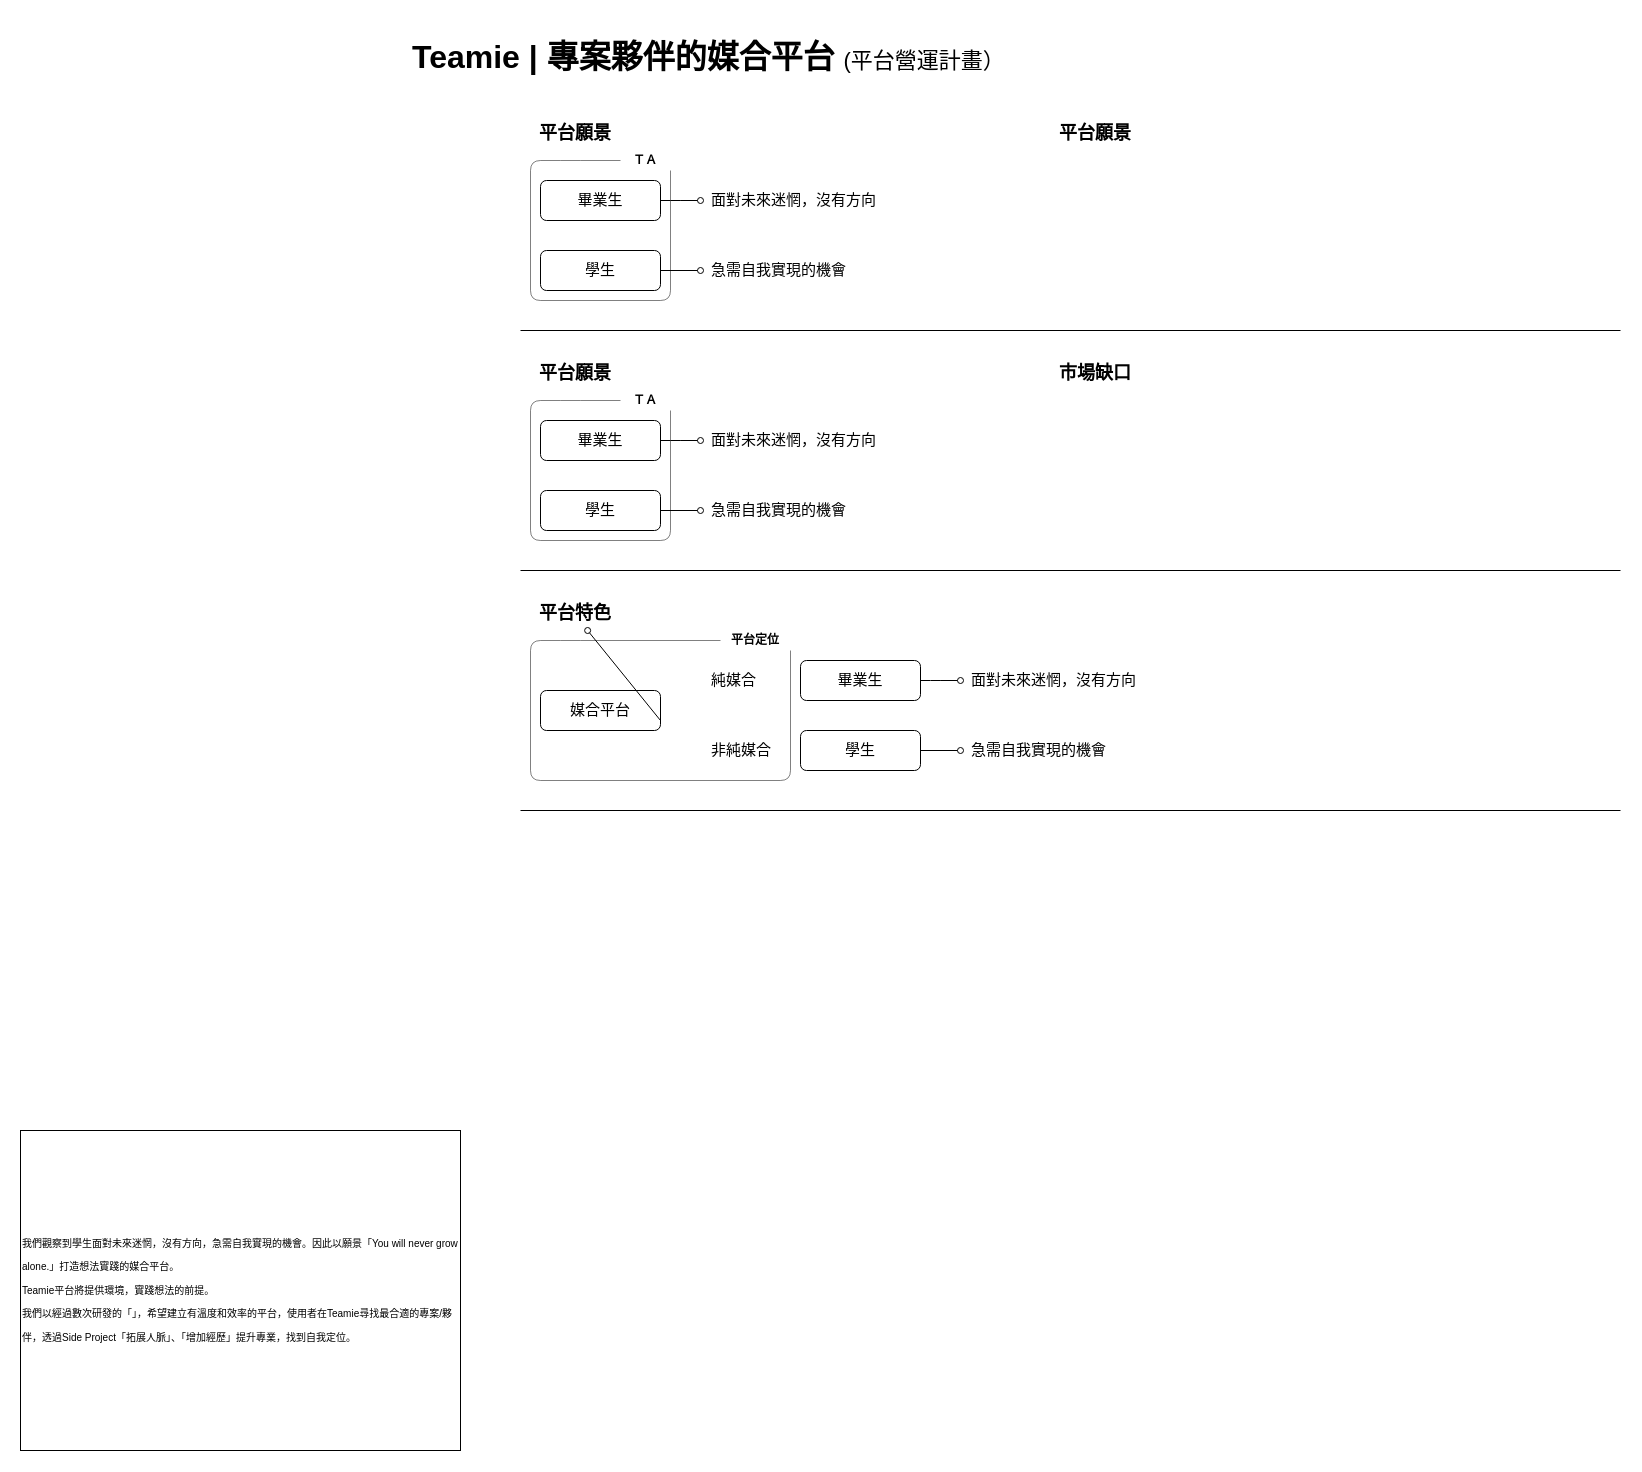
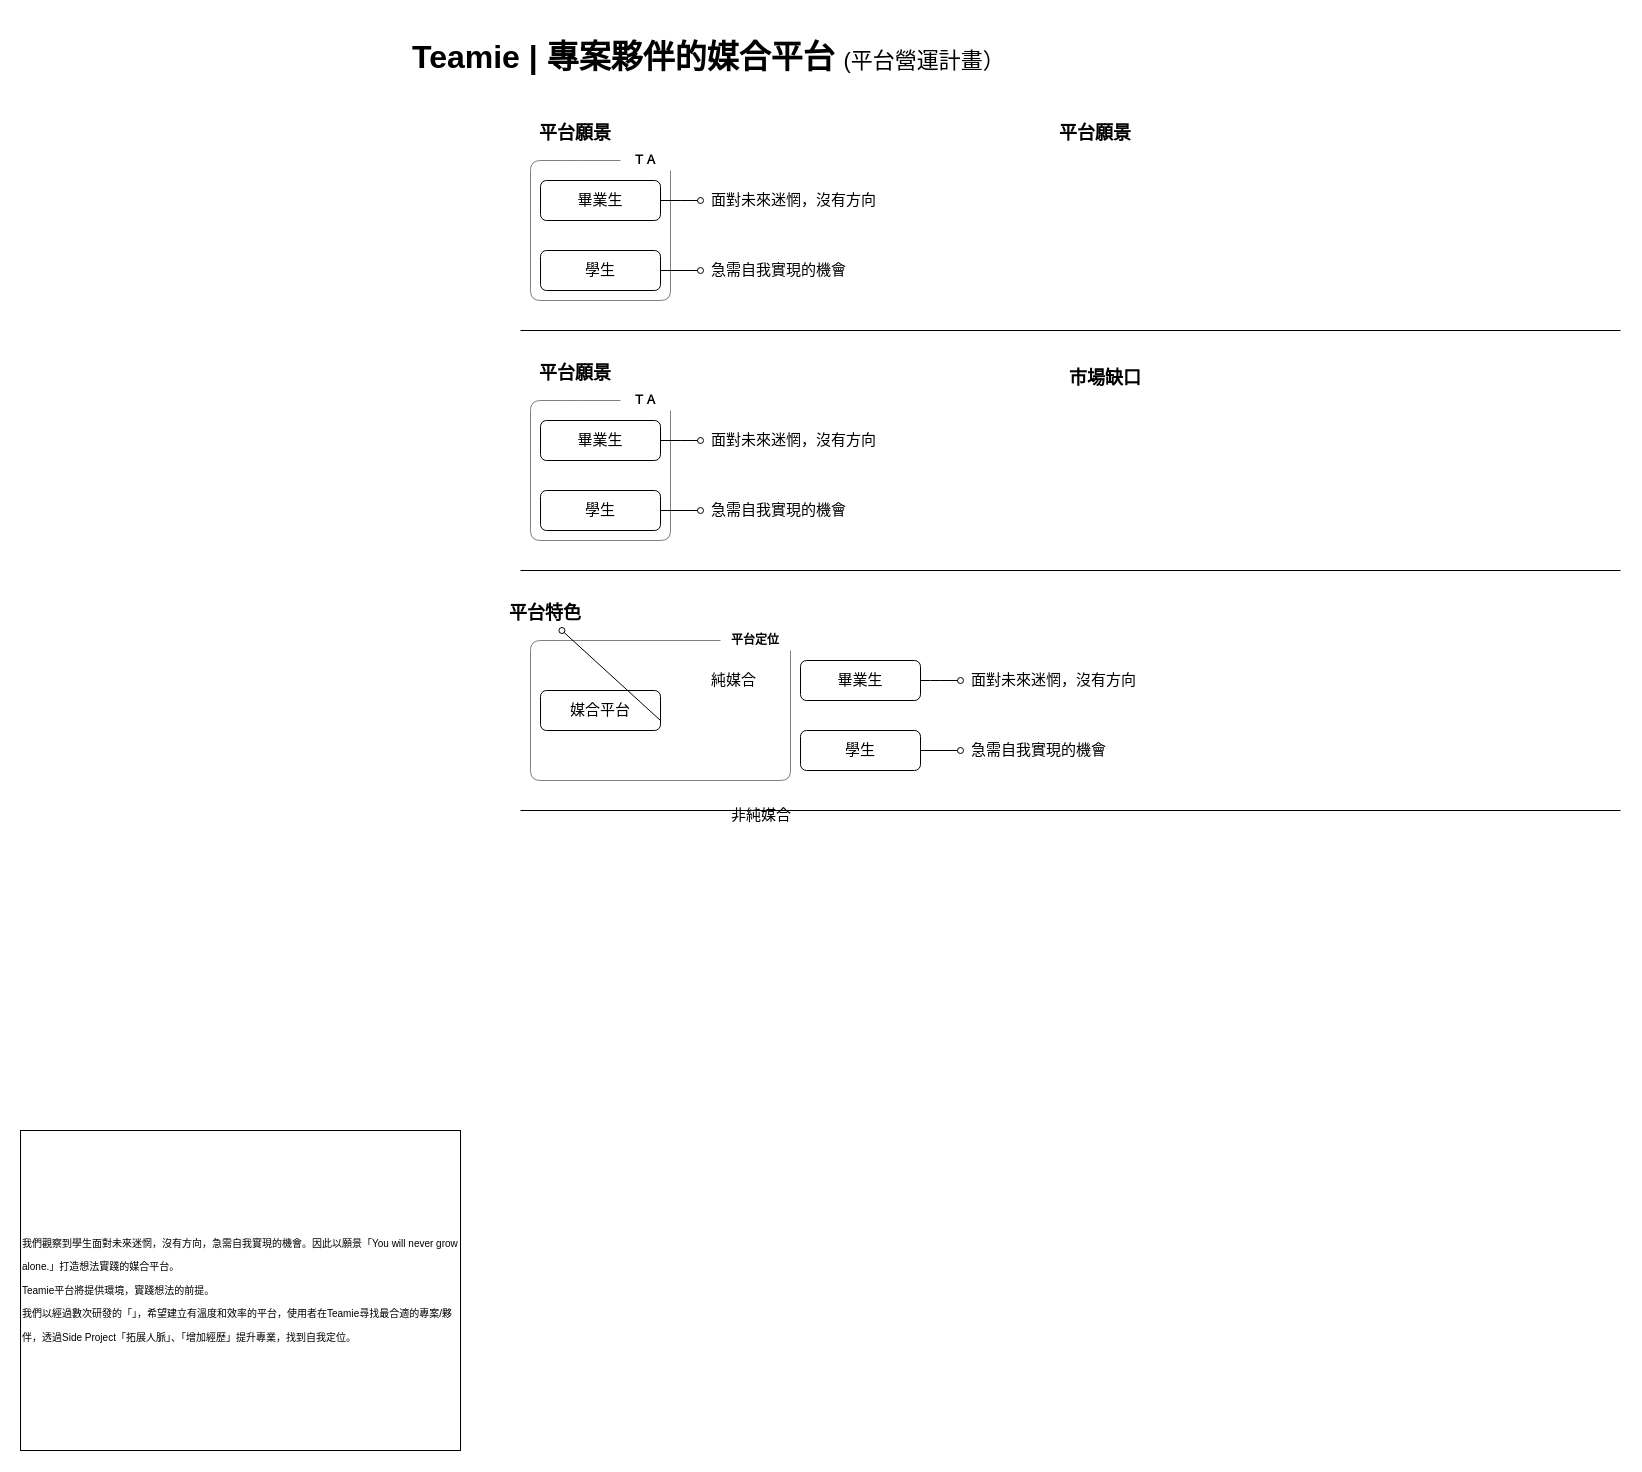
(1096, 376) -> (1106, 381)
(576, 616) -> (546, 616)
(741, 751) -> (761, 816)
